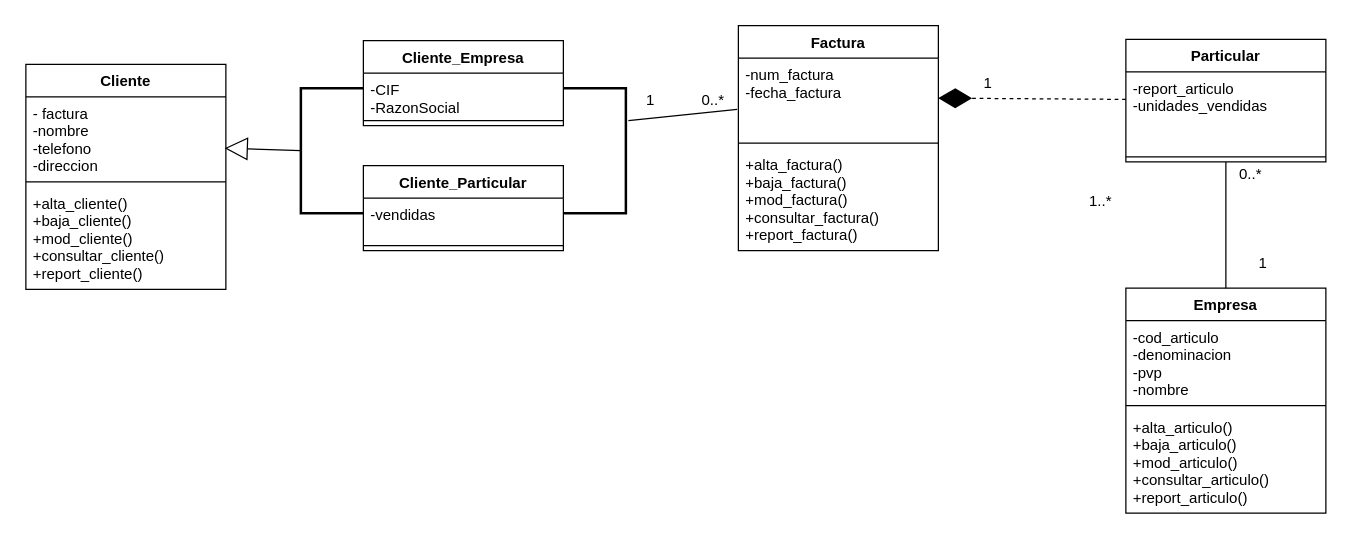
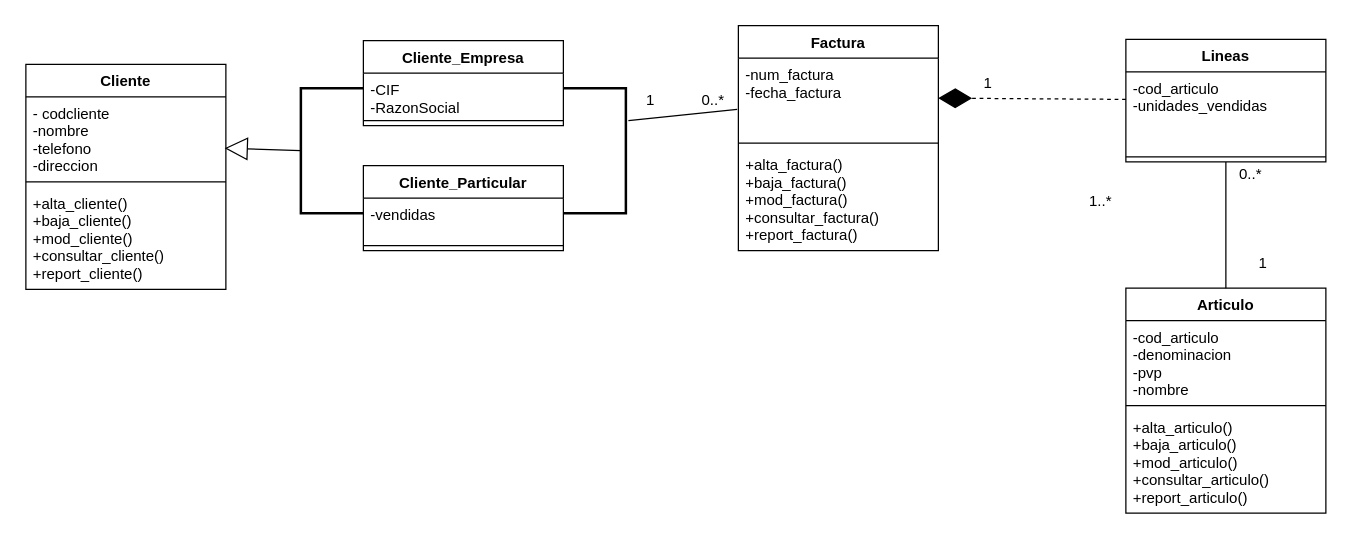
(1225, 56) -> (1225, 56)
(1196, 89) -> (1183, 89)
(68, 114) -> (77, 114)
(1225, 305) -> (1225, 305)
